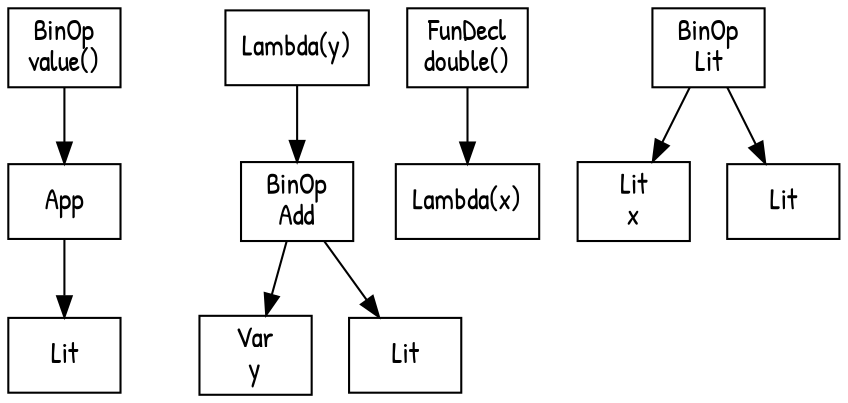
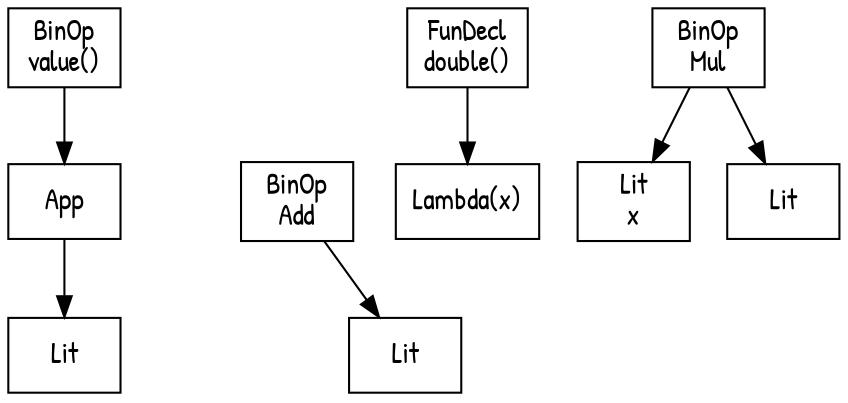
(297, 48) -> none
(709, 48) -> (709, 48)
(256, 355) -> none
